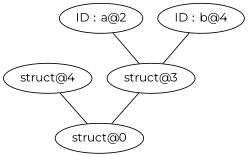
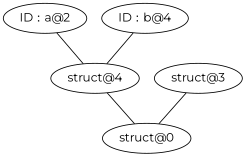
(126, 48) -> (70, 48)
(176, 48) -> (120, 48)
